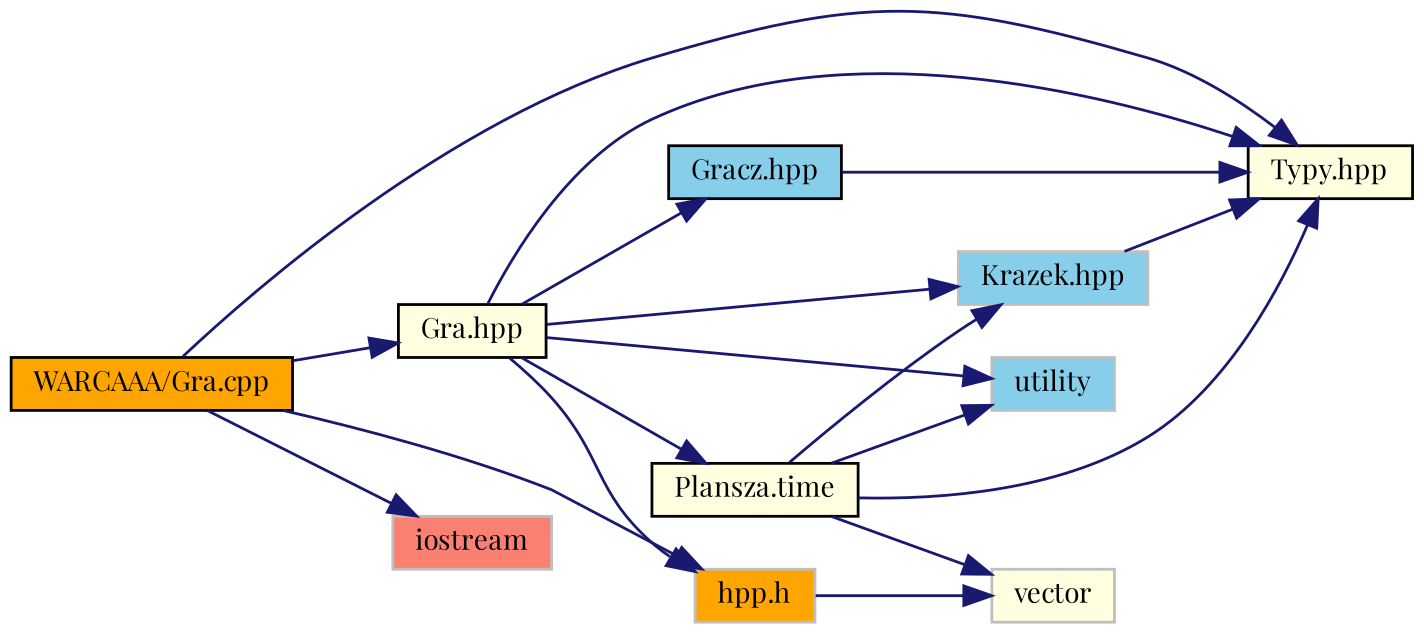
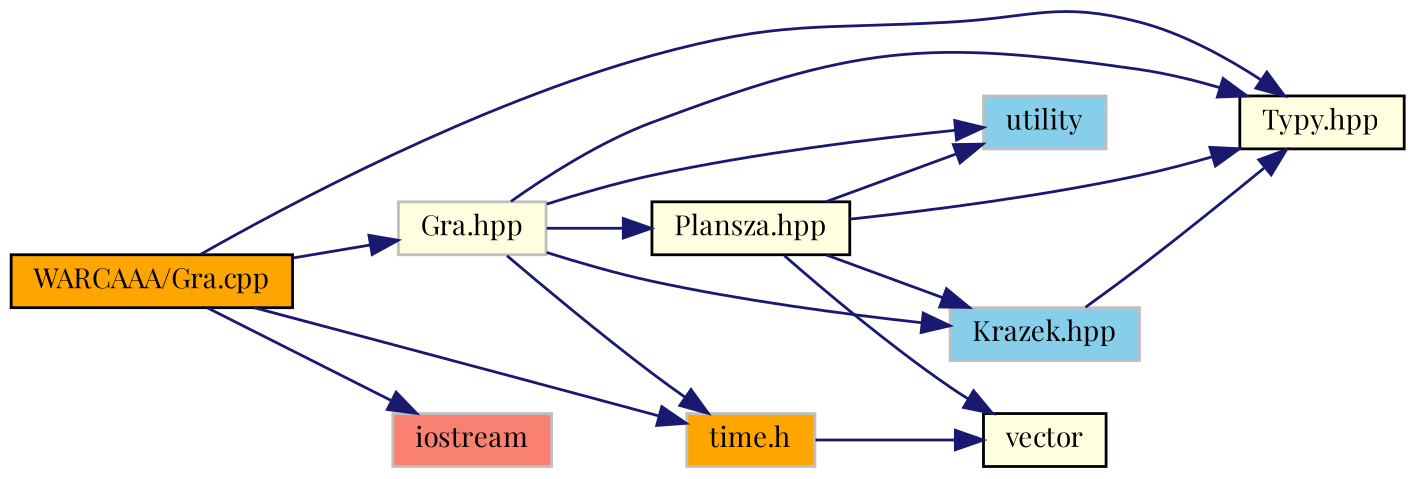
(755, 172) -> none
(472, 331) -> (472, 228)
(755, 490) -> (751, 228)
(755, 596) -> (751, 440)
(1053, 596) -> (1045, 440)
